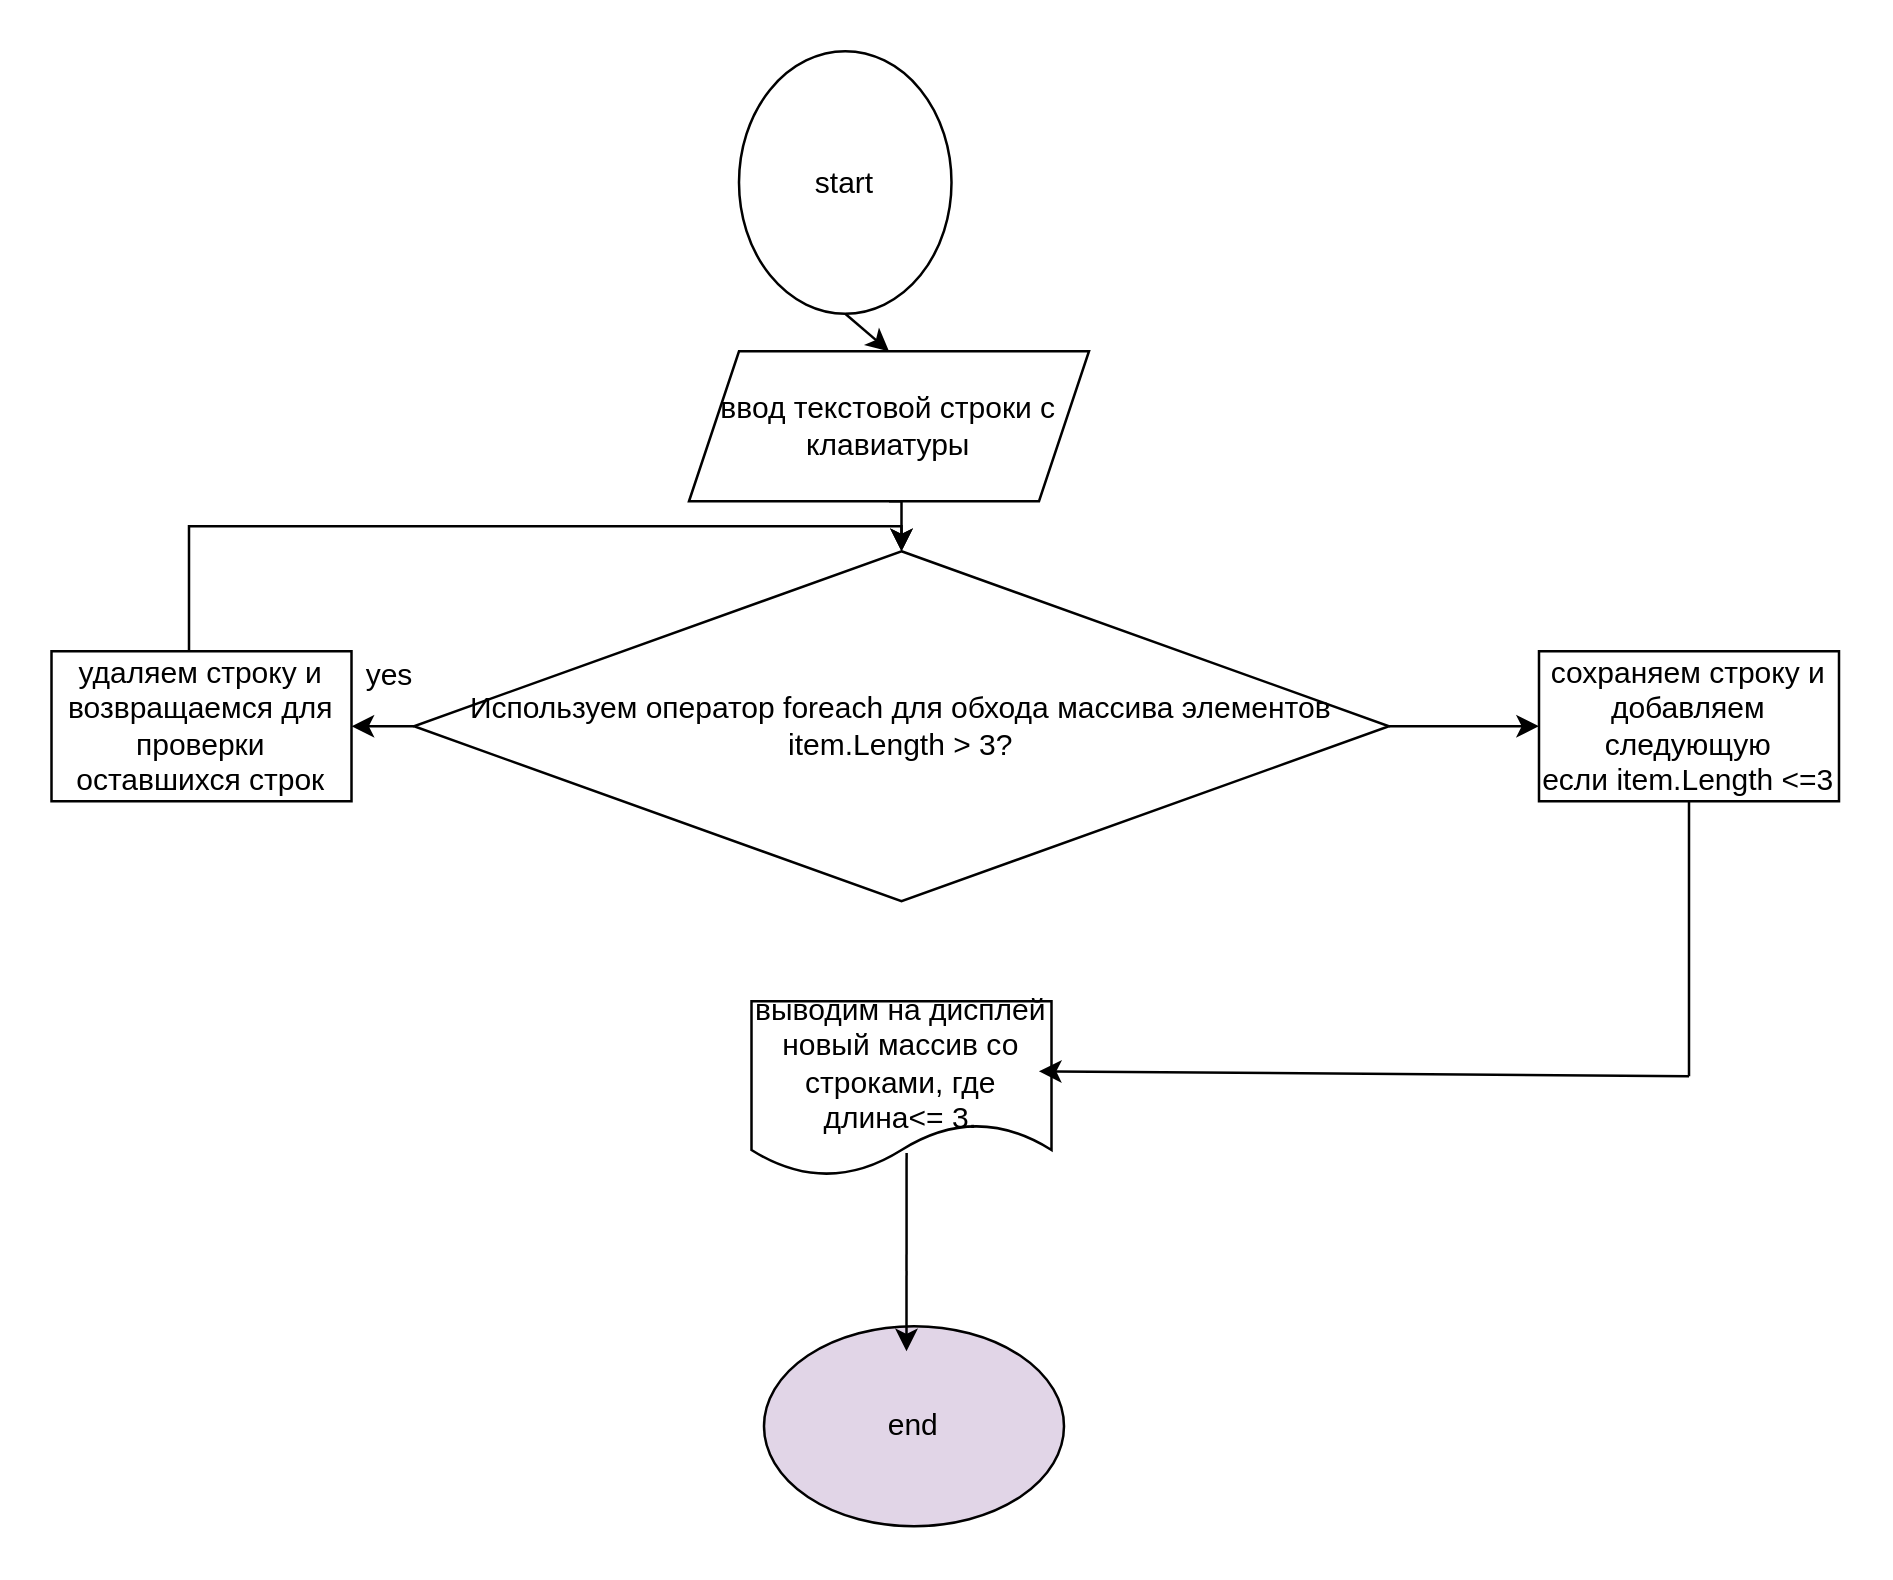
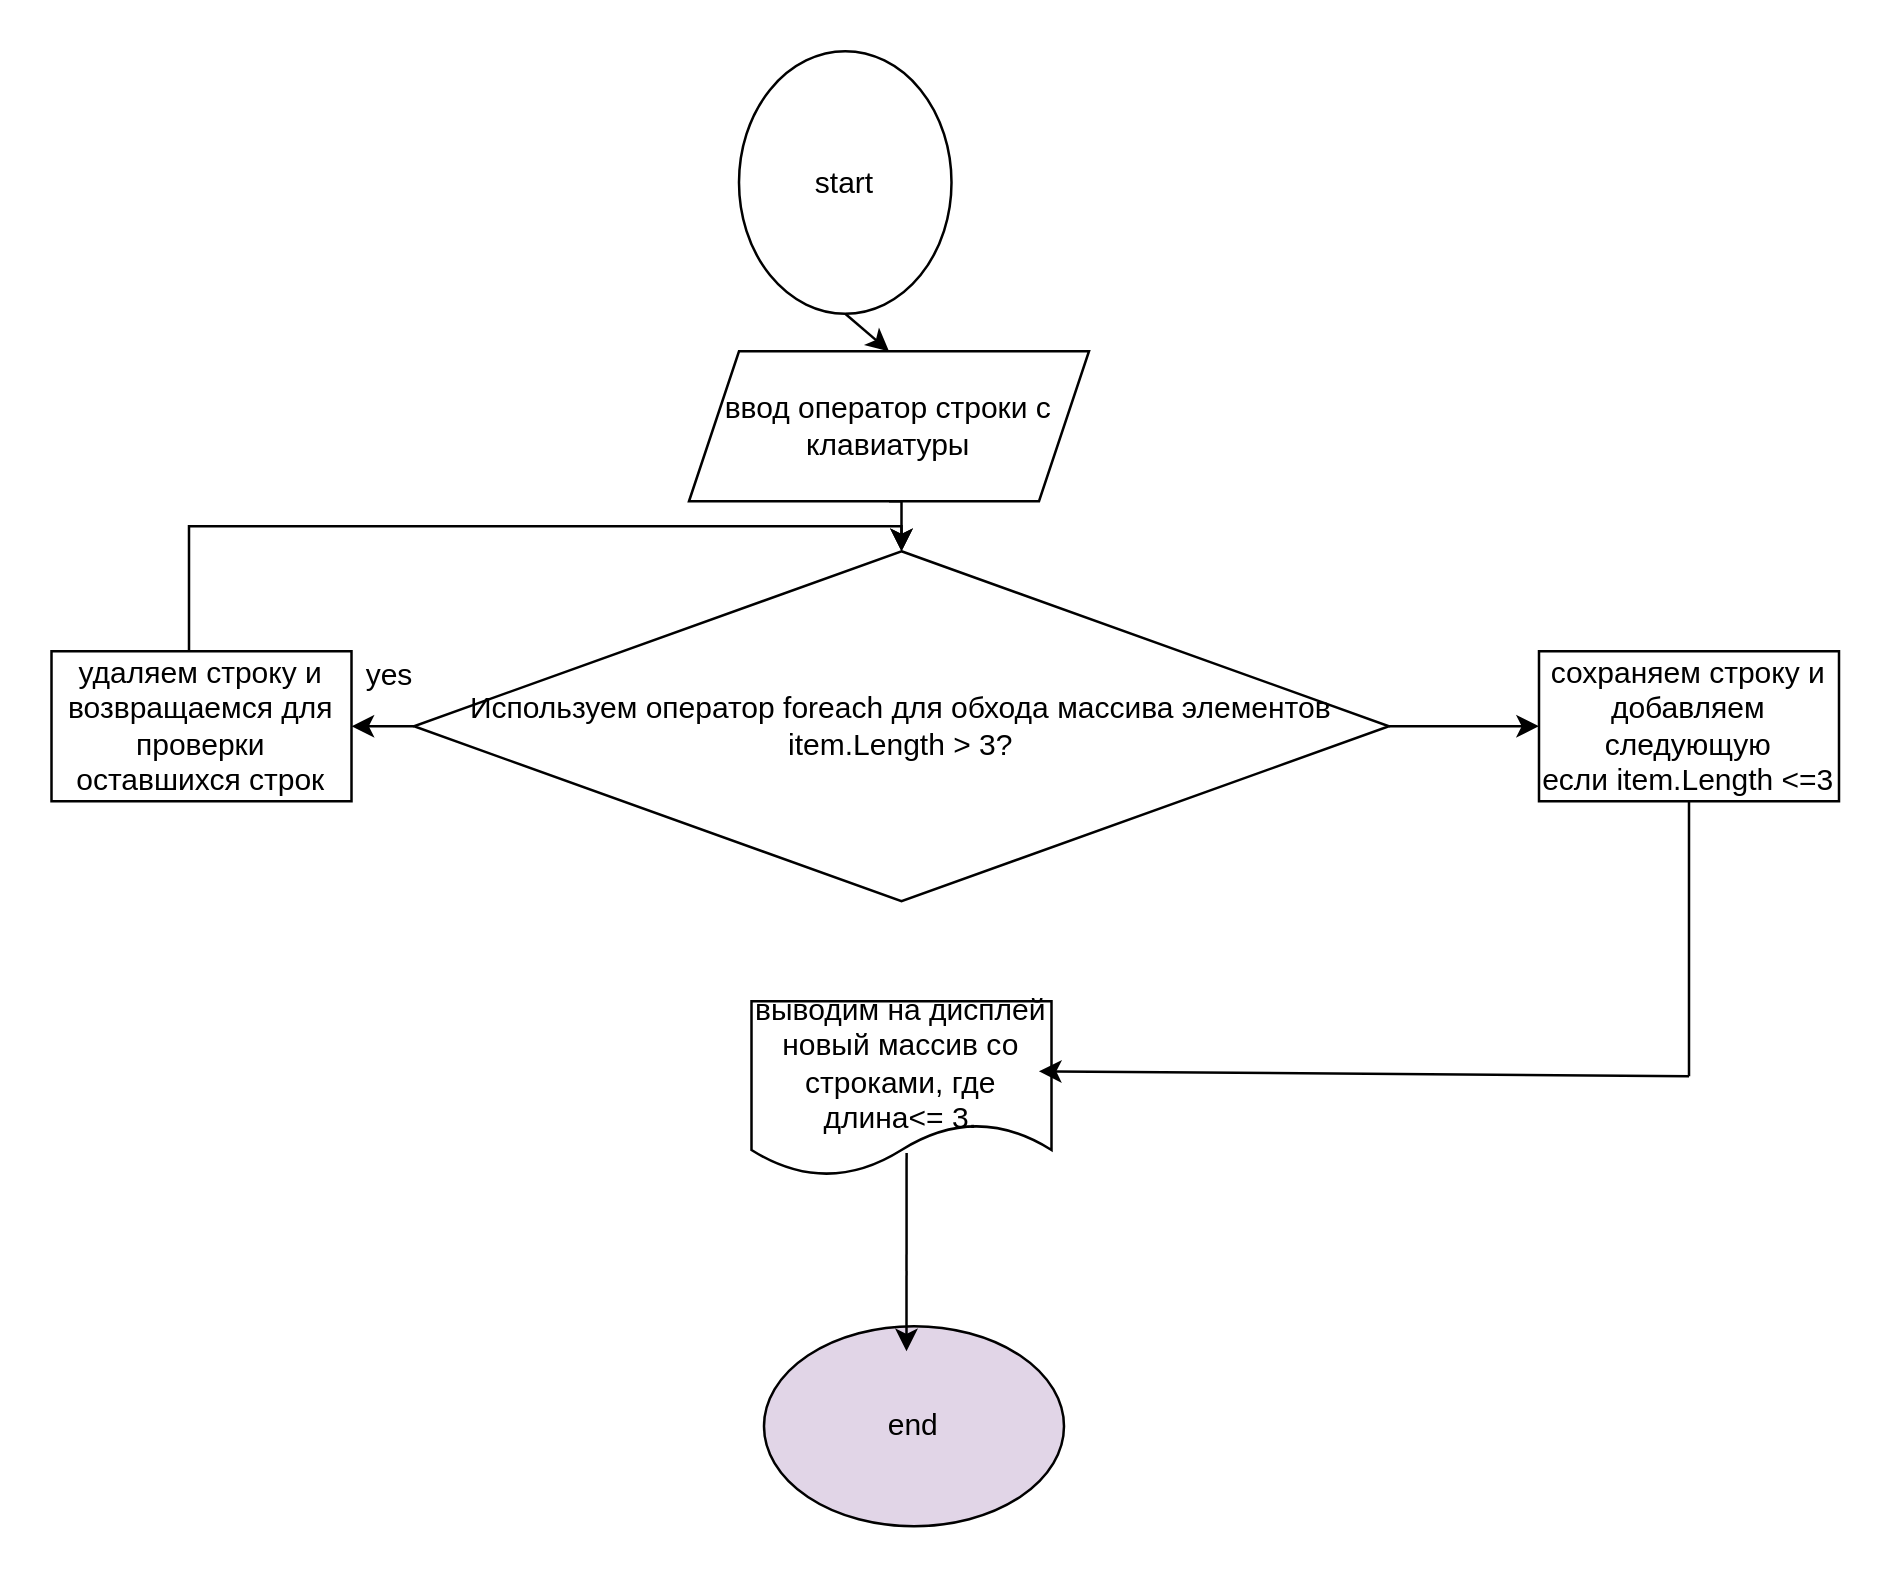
(889, 426) -> (889, 426)
